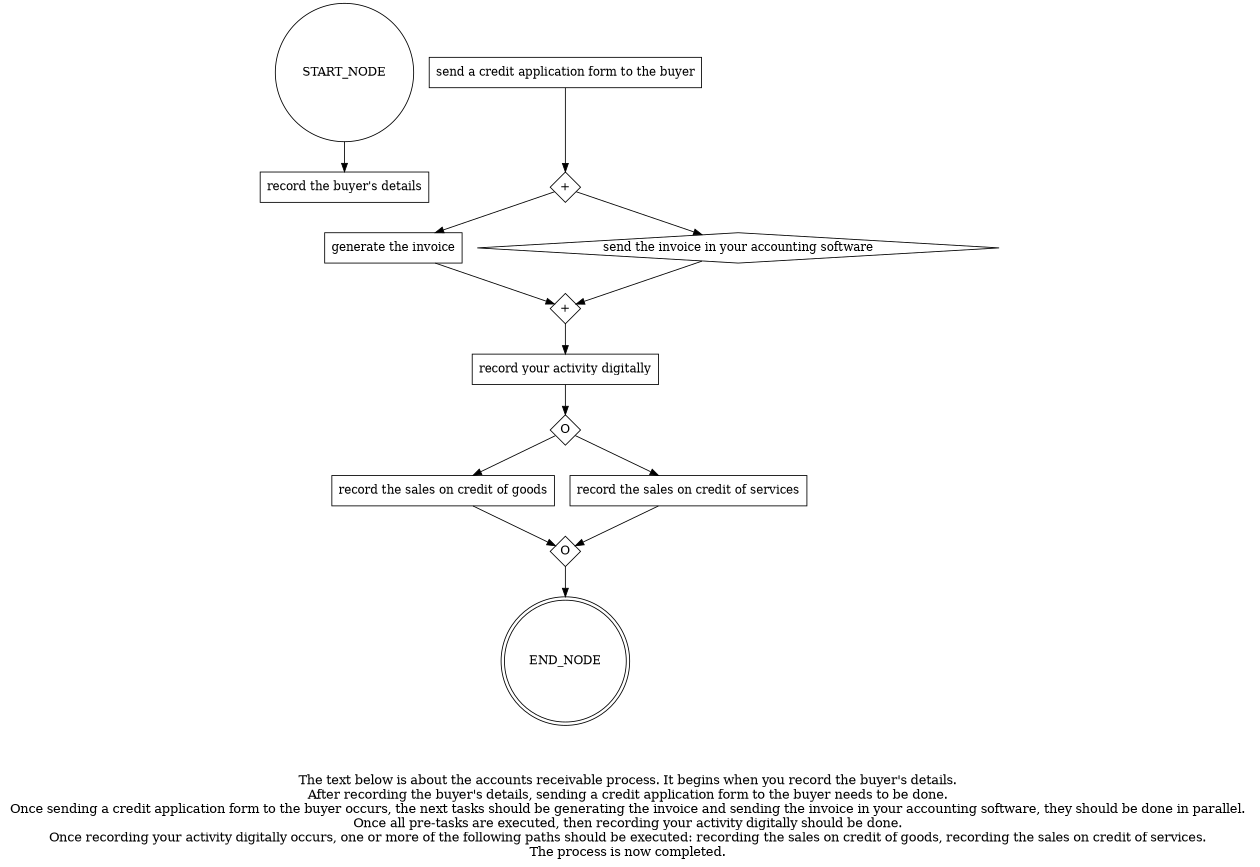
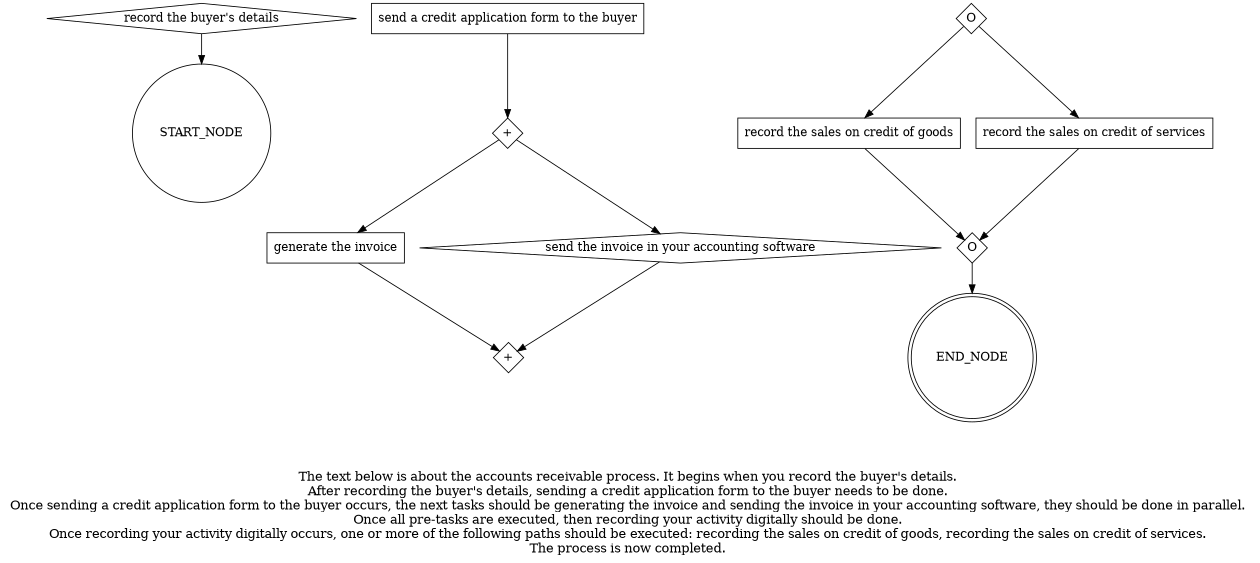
(344, 152) -> (202, 45)
(344, 187) -> (202, 19)
(565, 369) -> none
